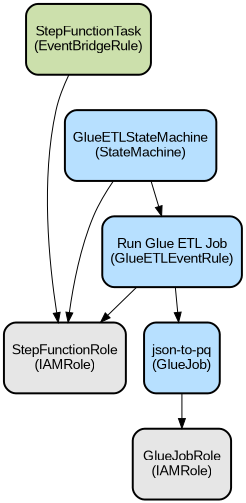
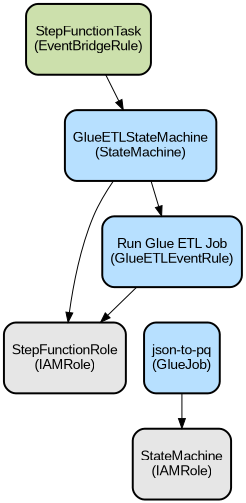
(47, 193) -> (112, 88)
(177, 300) -> none
(182, 464) -> (182, 464)
